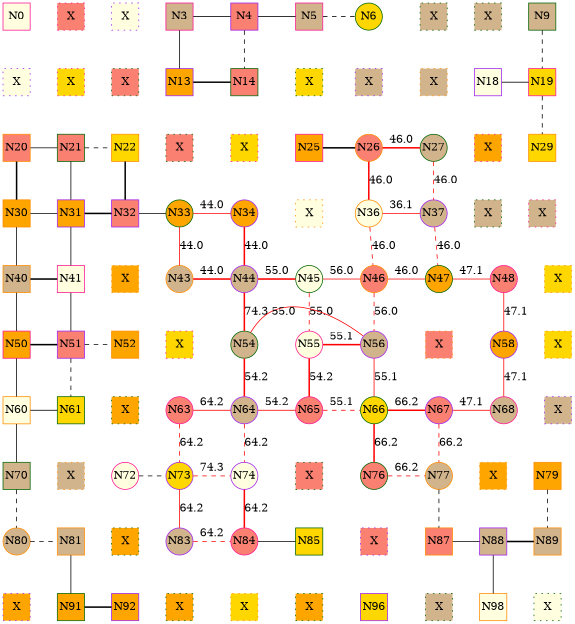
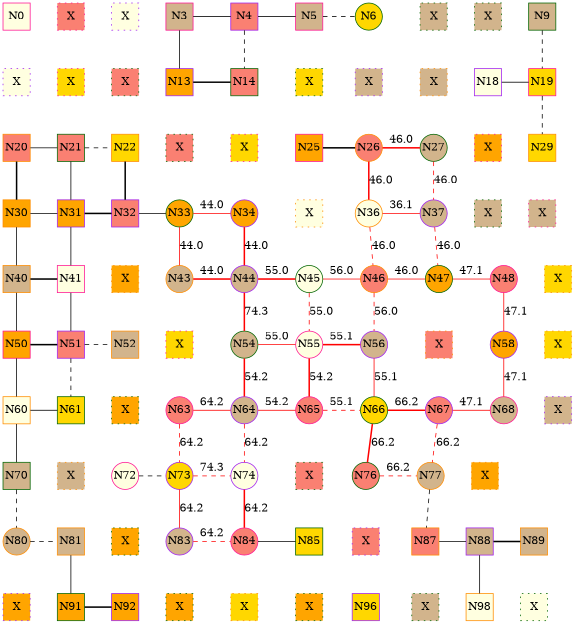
(302, 308) -> (277, 345)
(125, 345) -> (125, 345)
(548, 476) -> none
